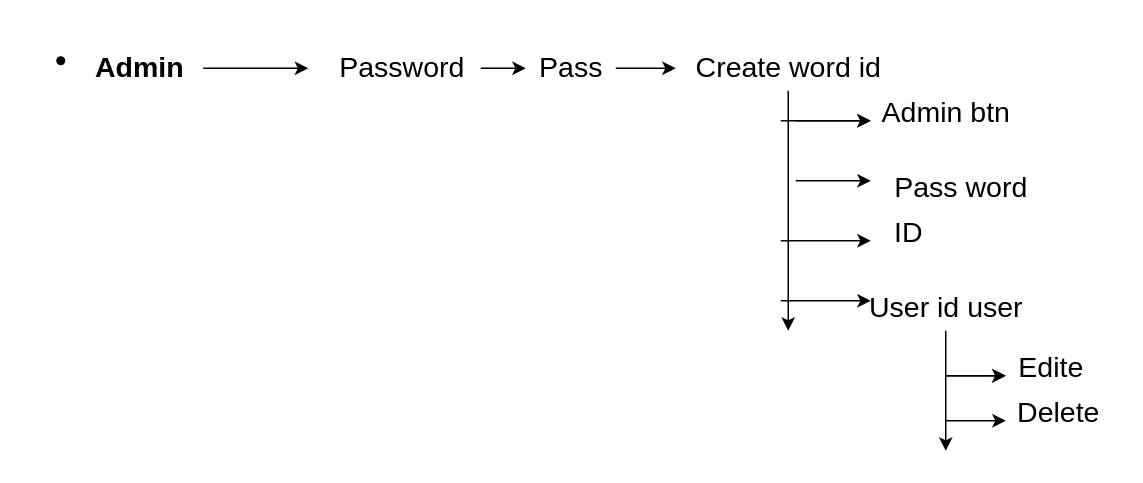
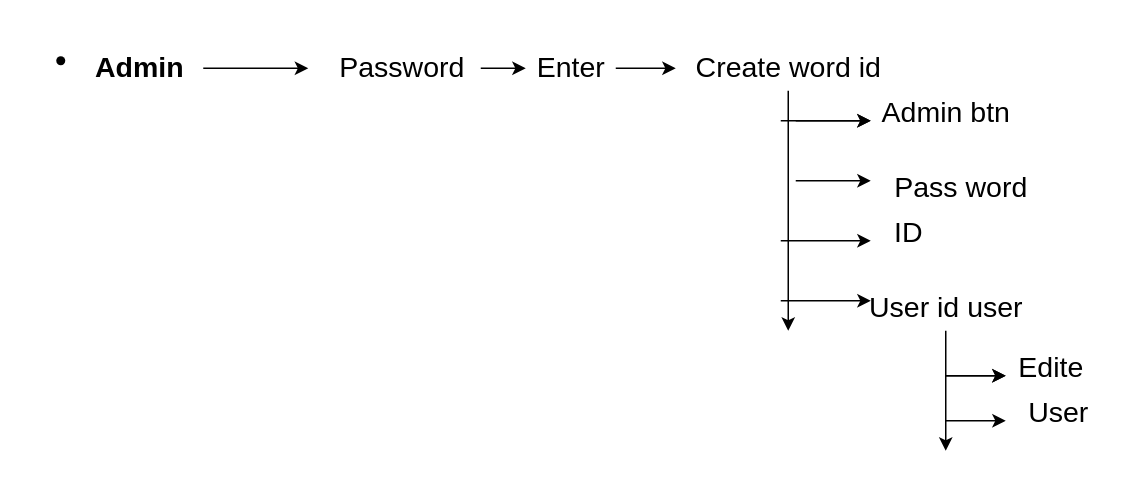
(572, 68) -> (572, 68)
(1059, 413) -> (1059, 413)
